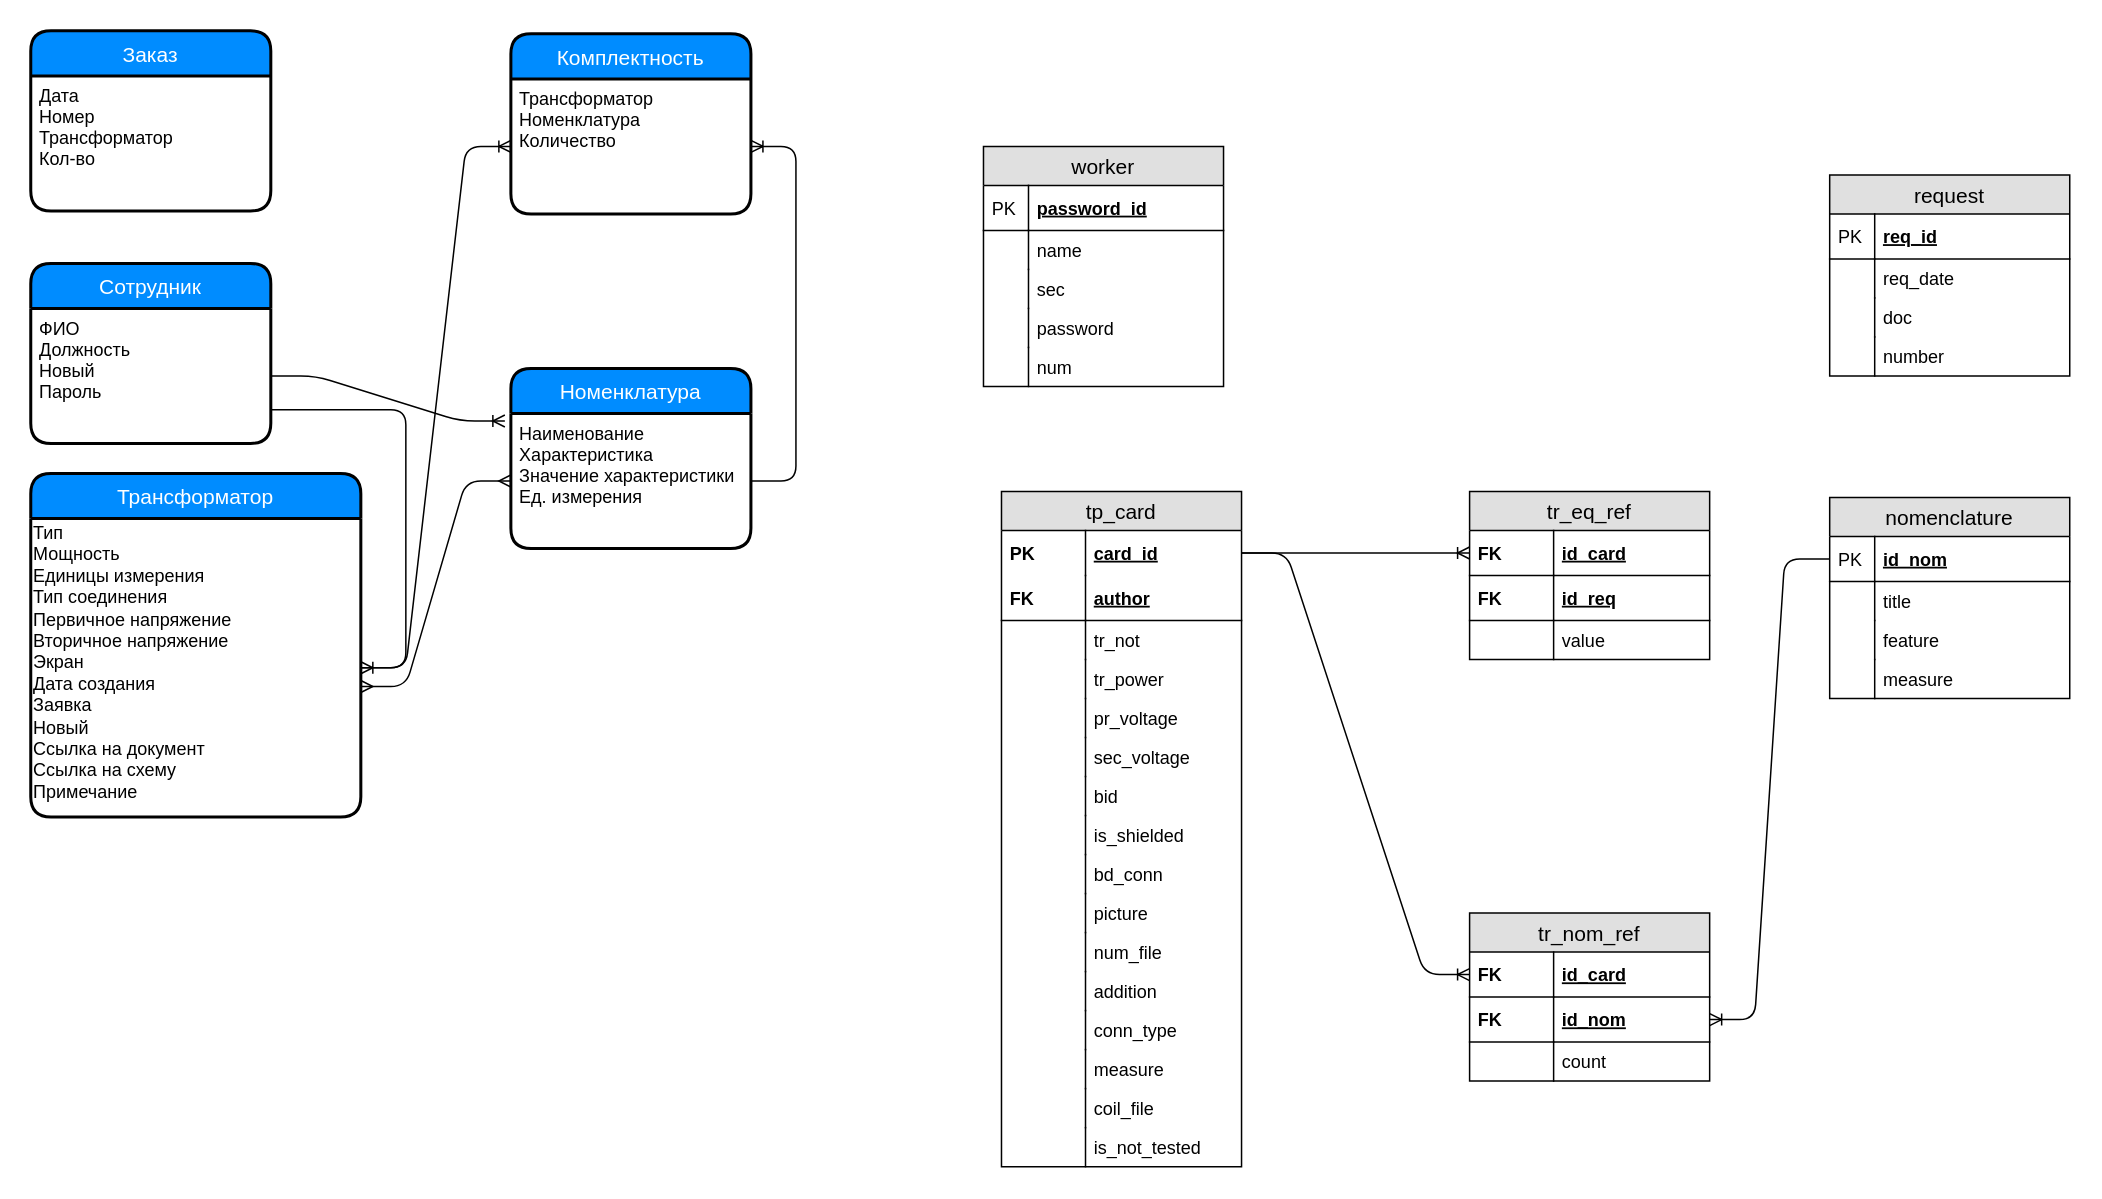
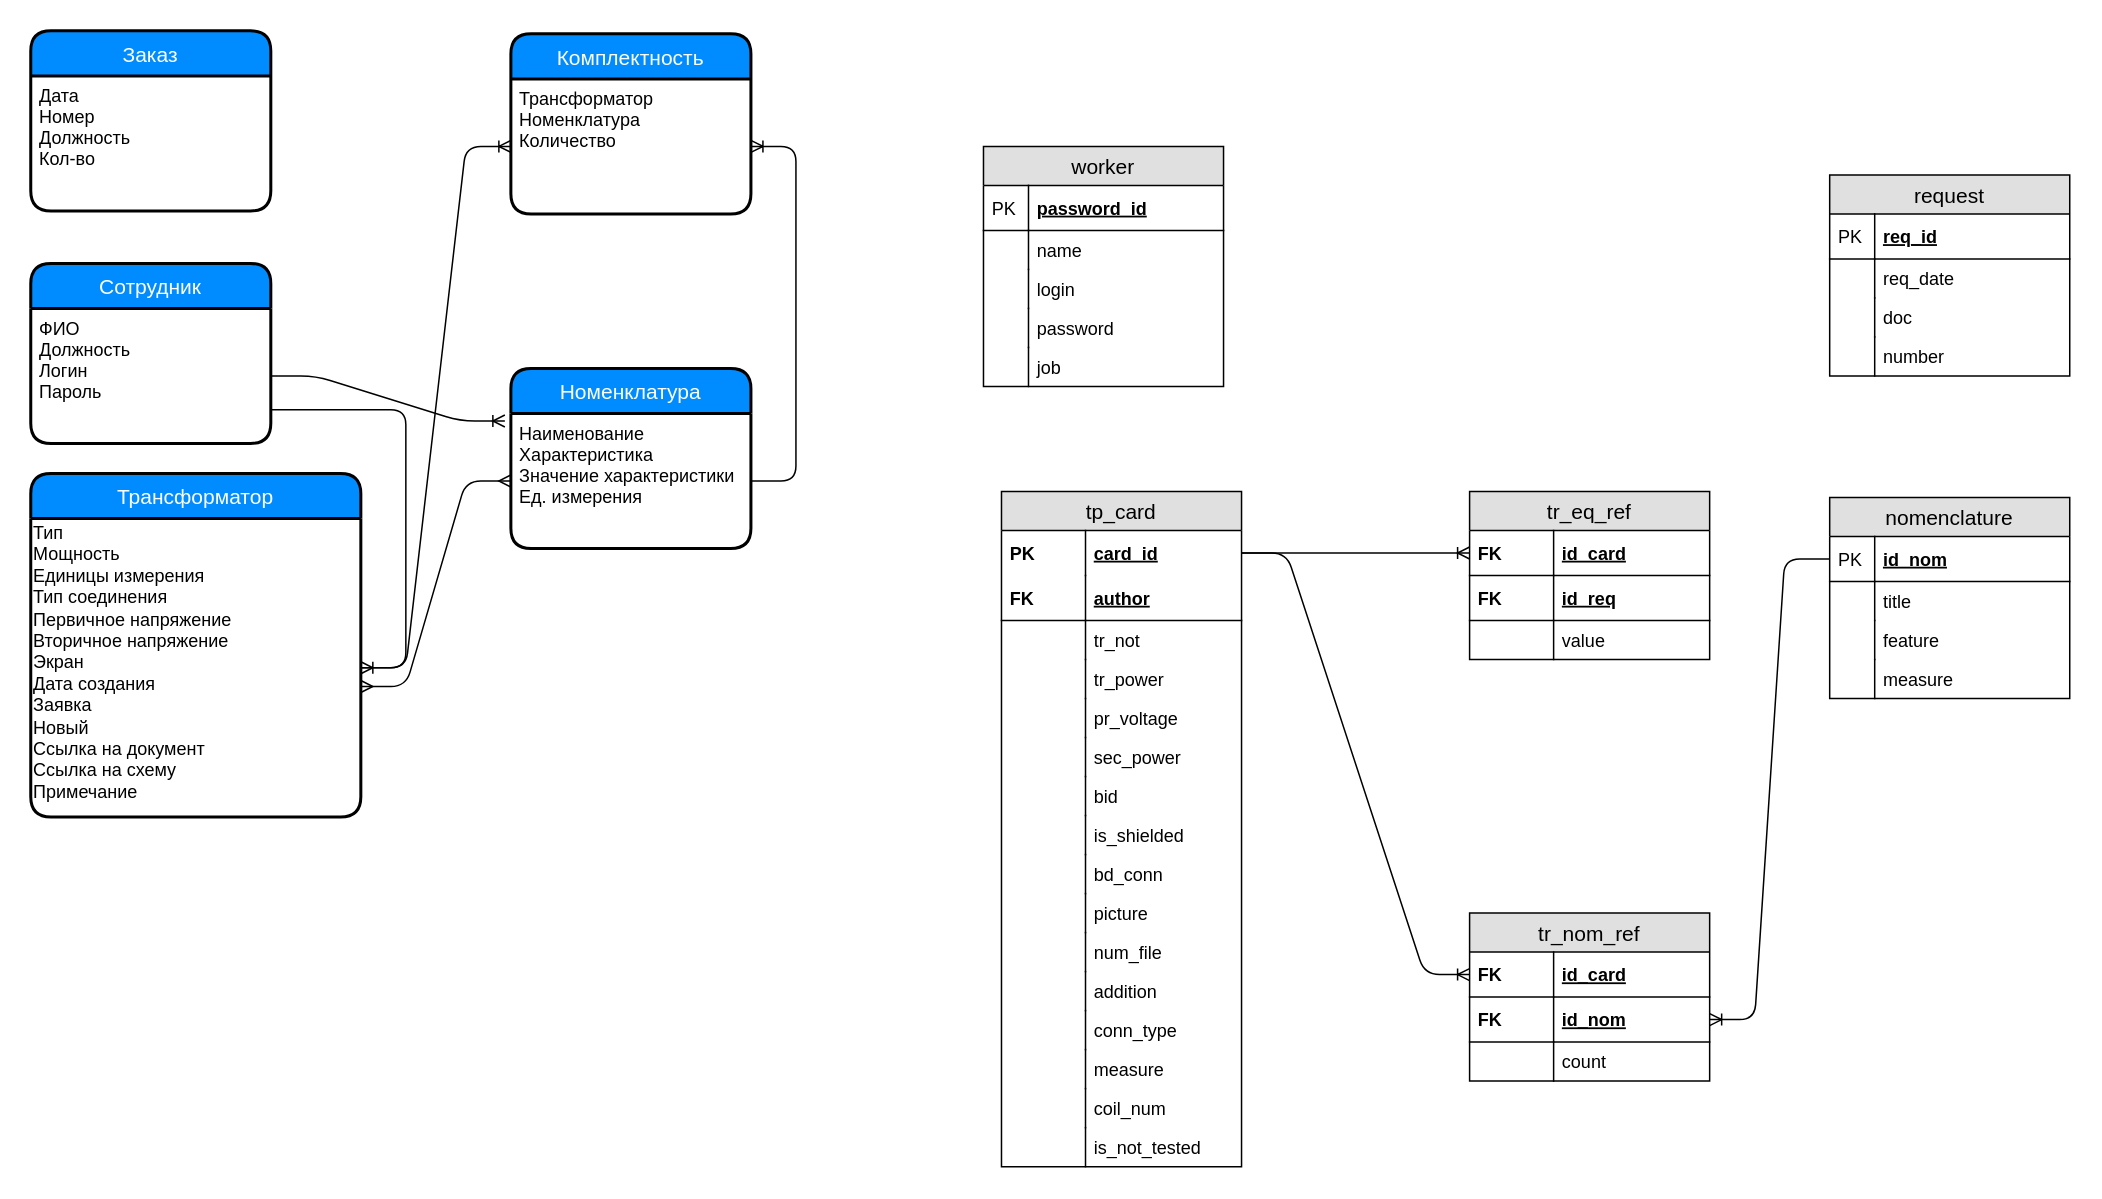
(59, 96) -> (59, 96)
(1052, 290) -> (1057, 290)
(54, 329) -> (54, 329)
(1052, 368) -> (1052, 368)
(1147, 758) -> (1139, 758)
(1130, 1109) -> (1129, 1109)
